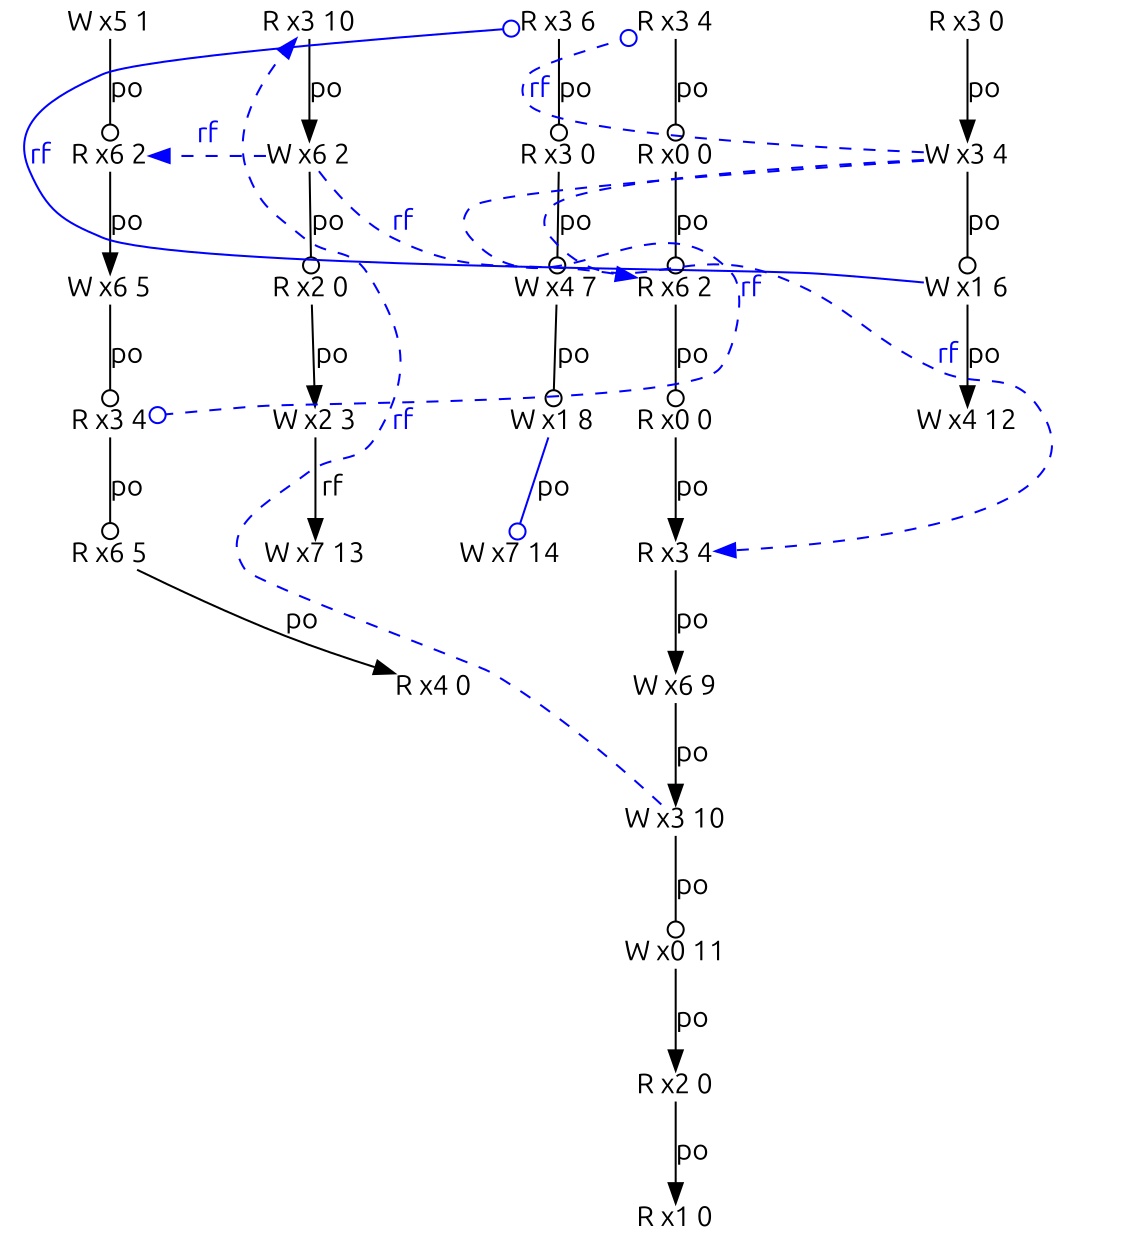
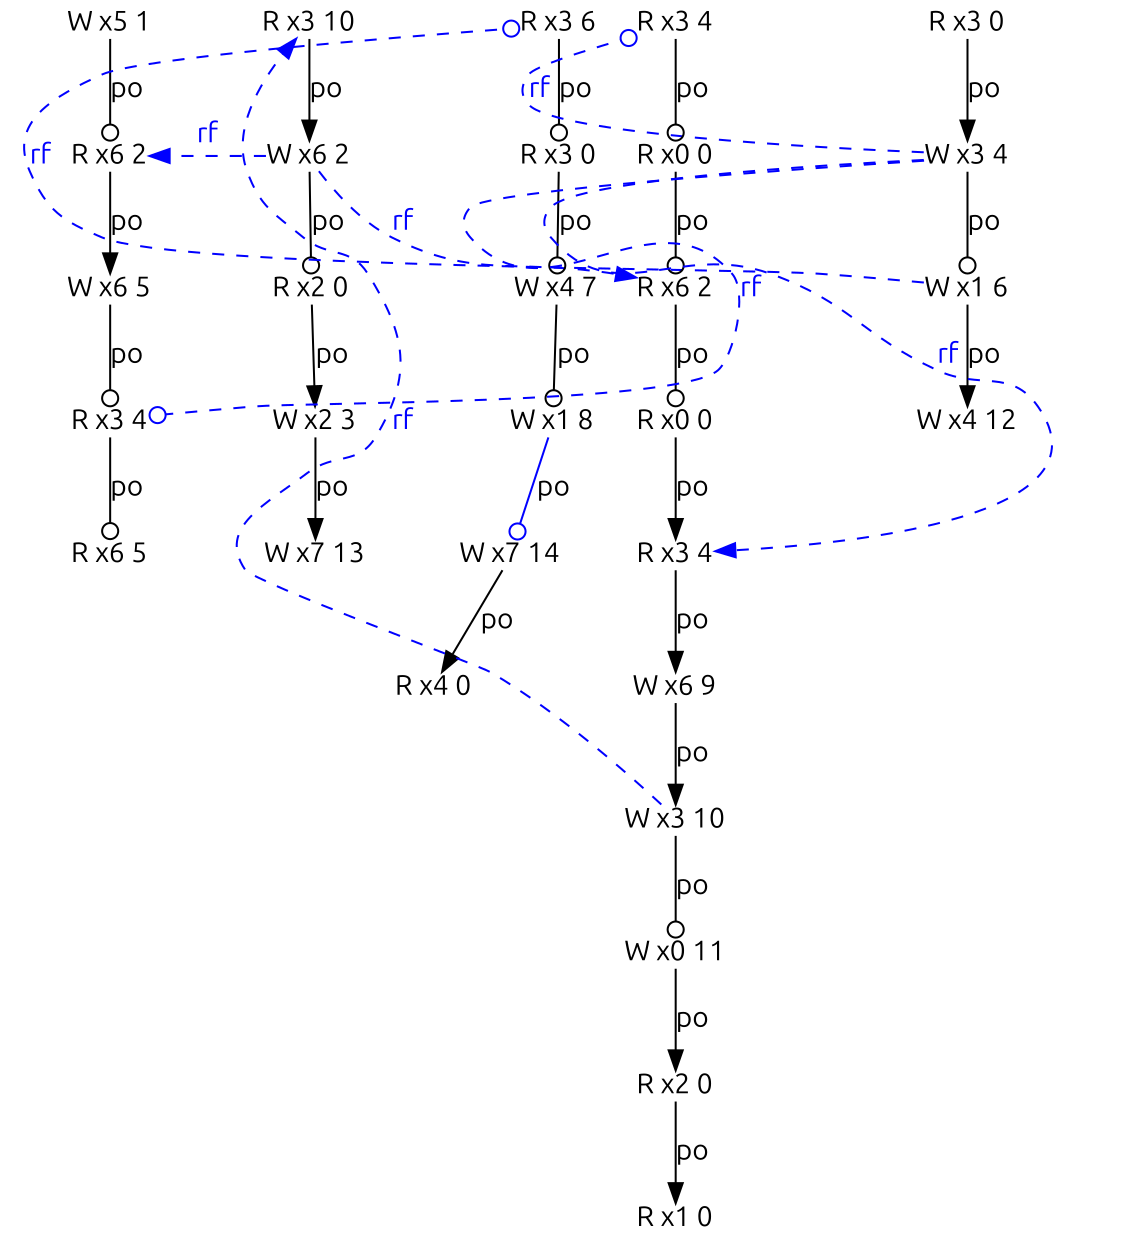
(192, 251) -> (192, 251)
(333, 488) -> (333, 488)
(254, 623) -> (478, 612)
